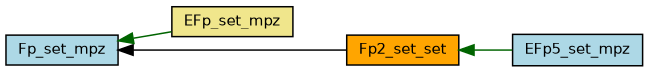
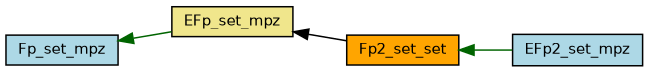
(240, 50) -> (327, 38)
(578, 50) -> (578, 50)
